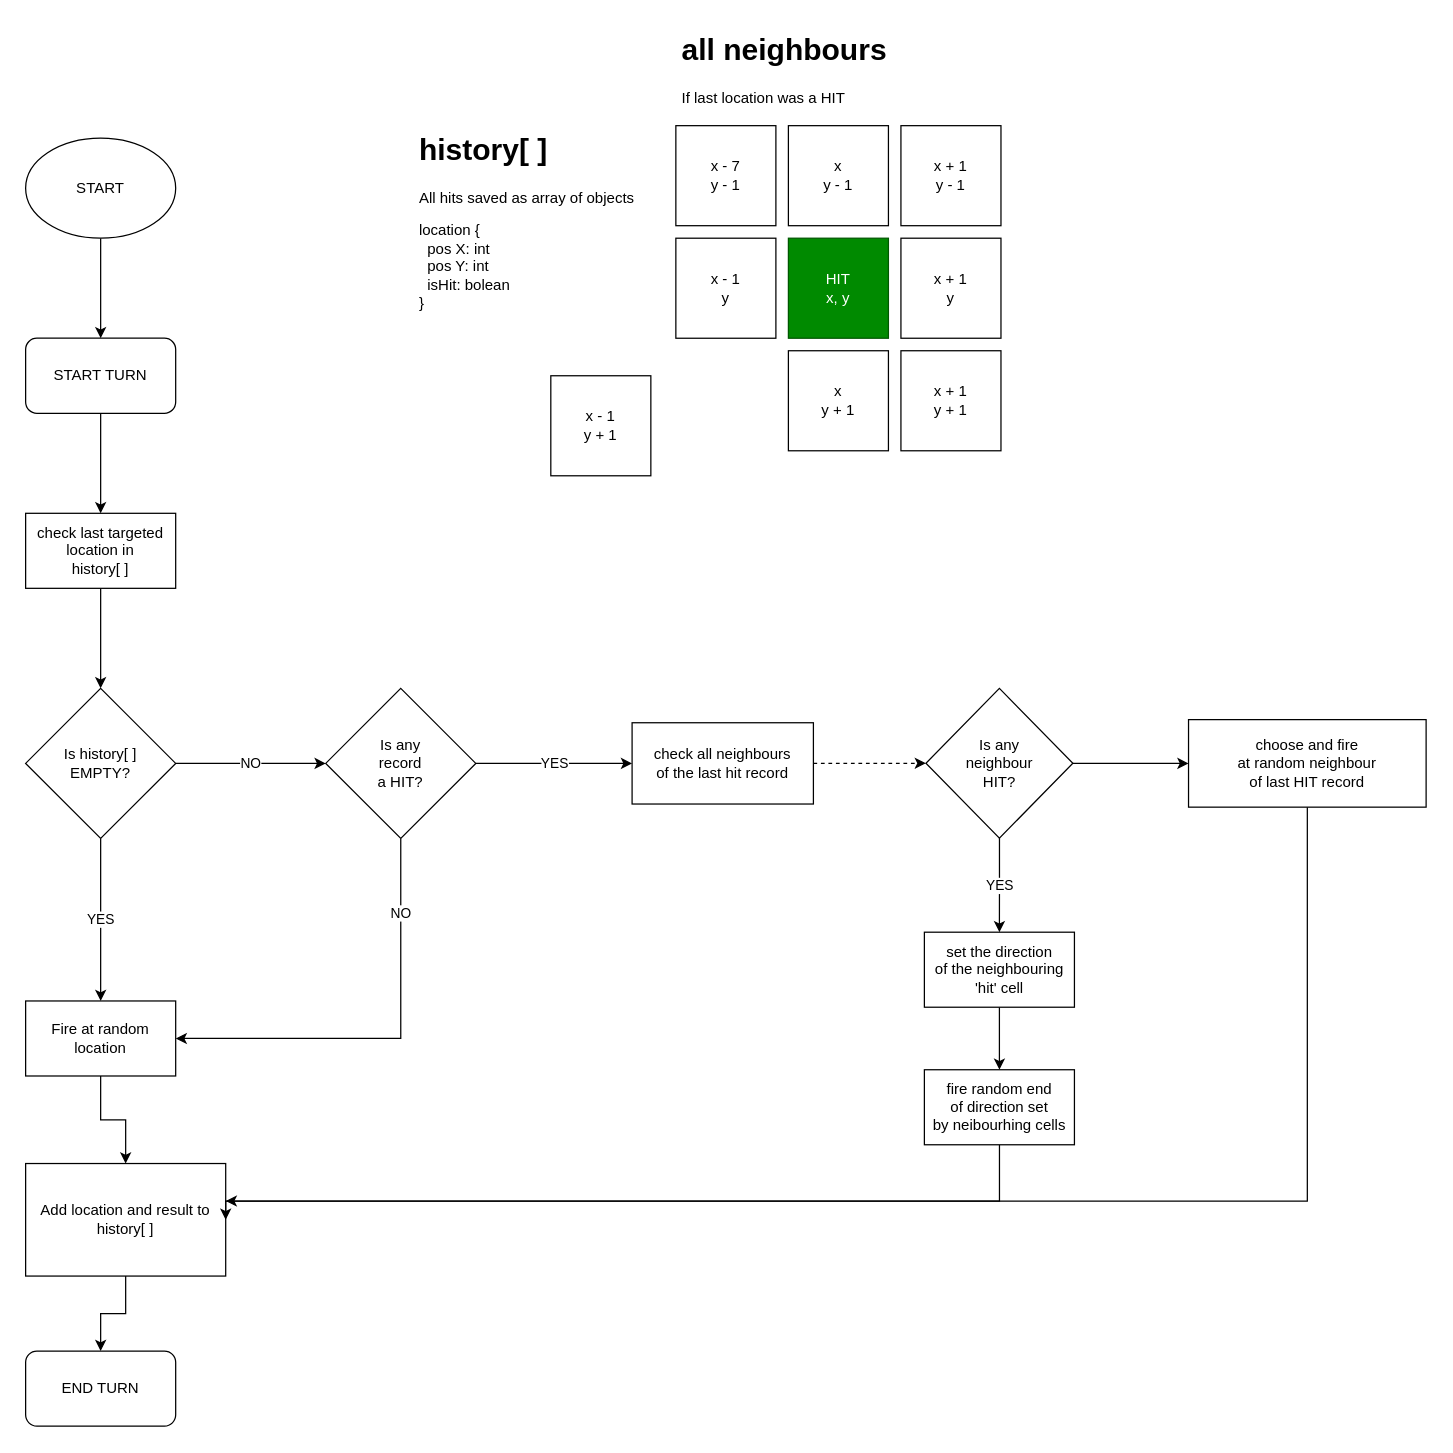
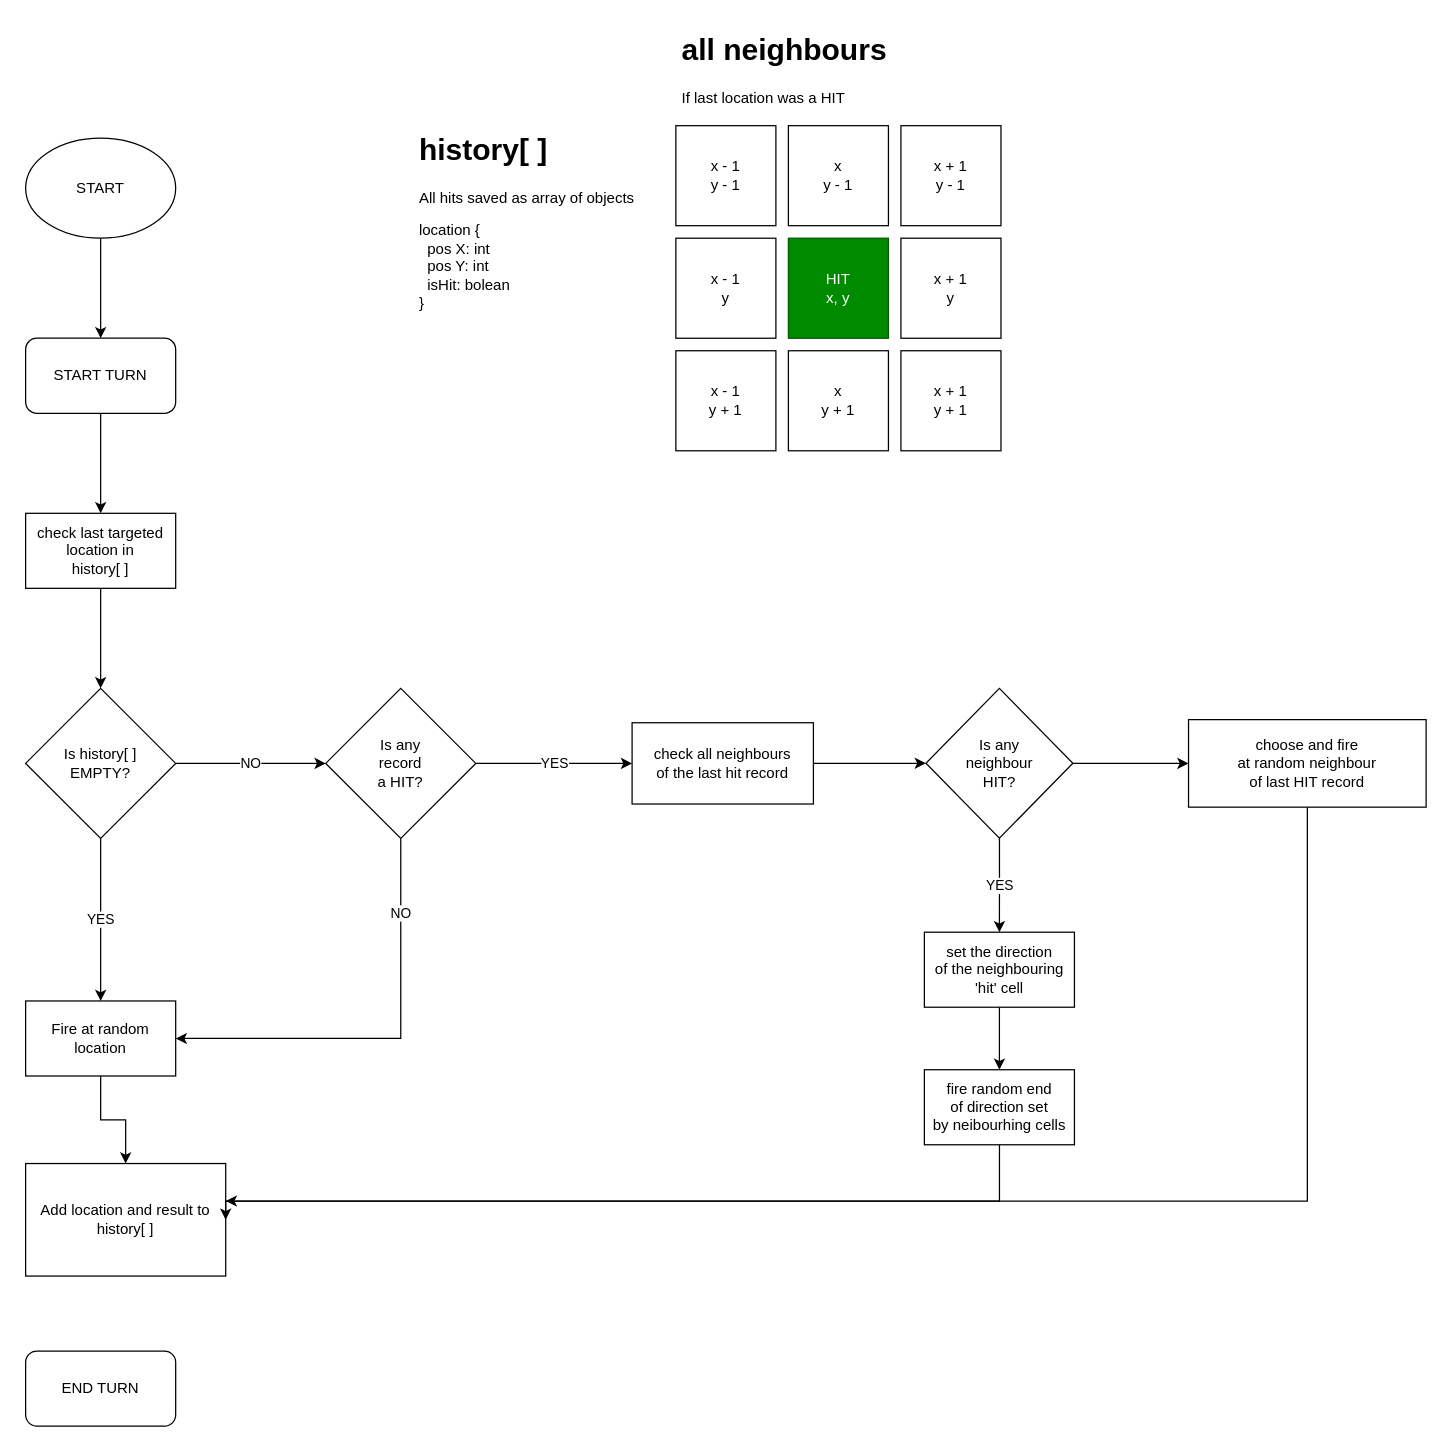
(726, 176) -> (726, 176)
(601, 426) -> (726, 401)
(866, 763) -> (866, 763)
(118, 1313) -> none
